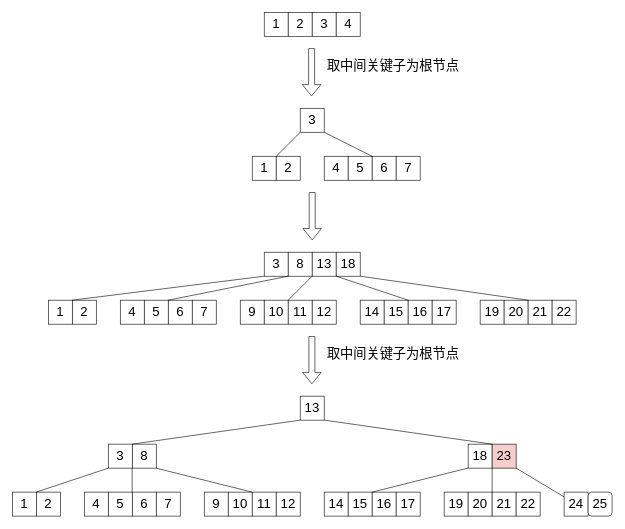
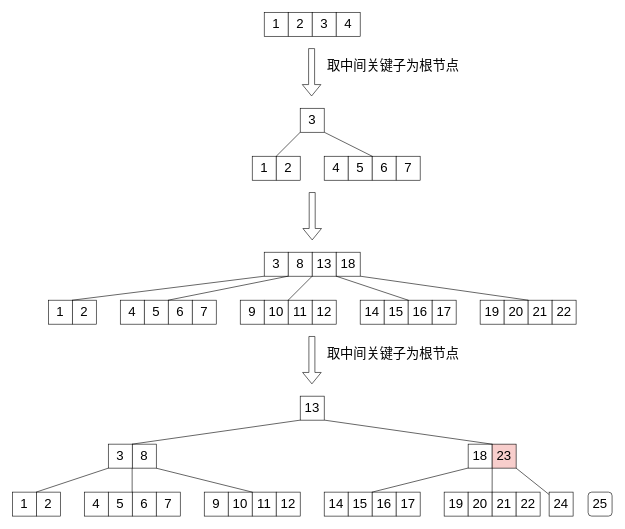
(576, 504) -> (561, 504)
